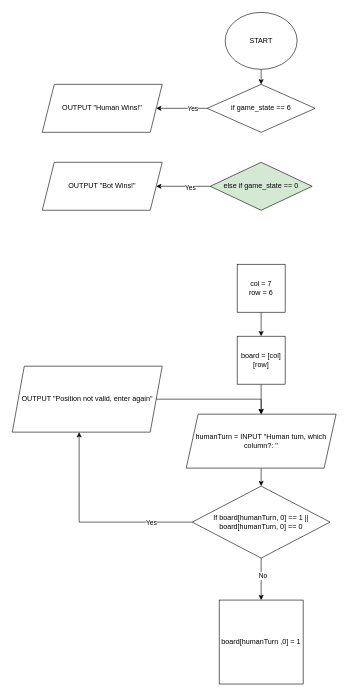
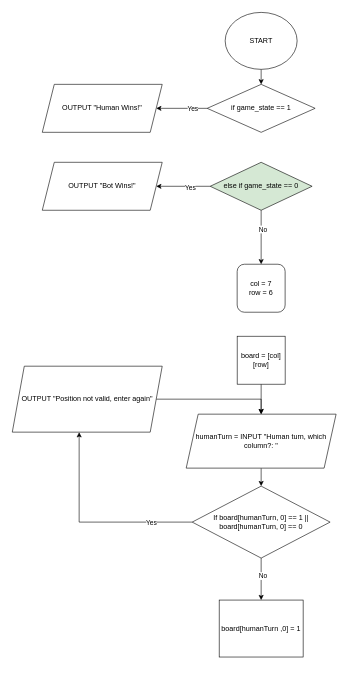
(261, 108) -> (261, 108)
none -> (261, 229)
(261, 288) -> (261, 288)
(261, 330) -> none
(261, 642) -> (261, 629)
